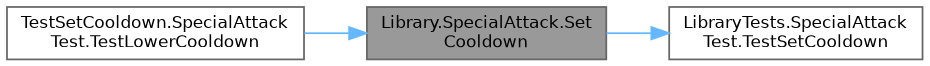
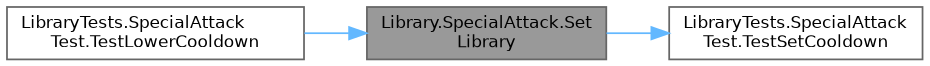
(156, 33) -> (156, 33)
(487, 33) -> (487, 33)
